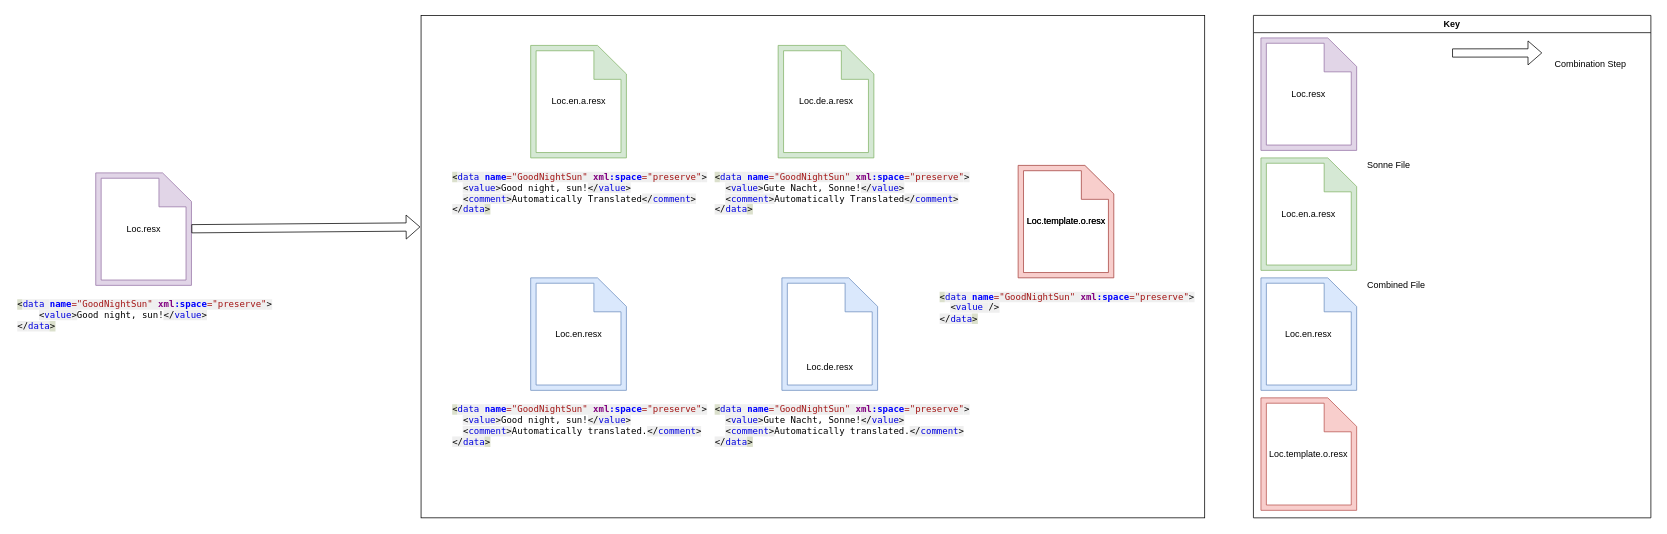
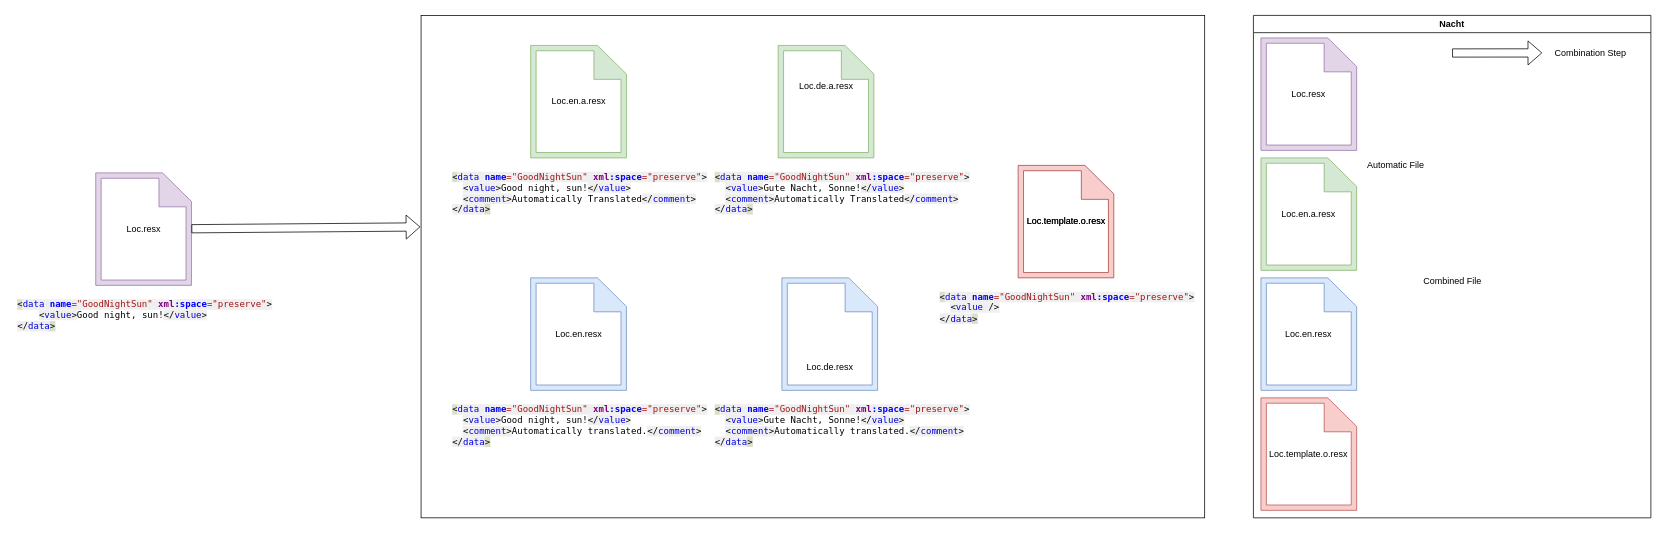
(1452, 24) -> (1452, 24)
(1591, 64) -> (1591, 53)
(826, 102) -> (826, 87)
(1389, 165) -> (1397, 165)
(1400, 285) -> (1456, 282)
